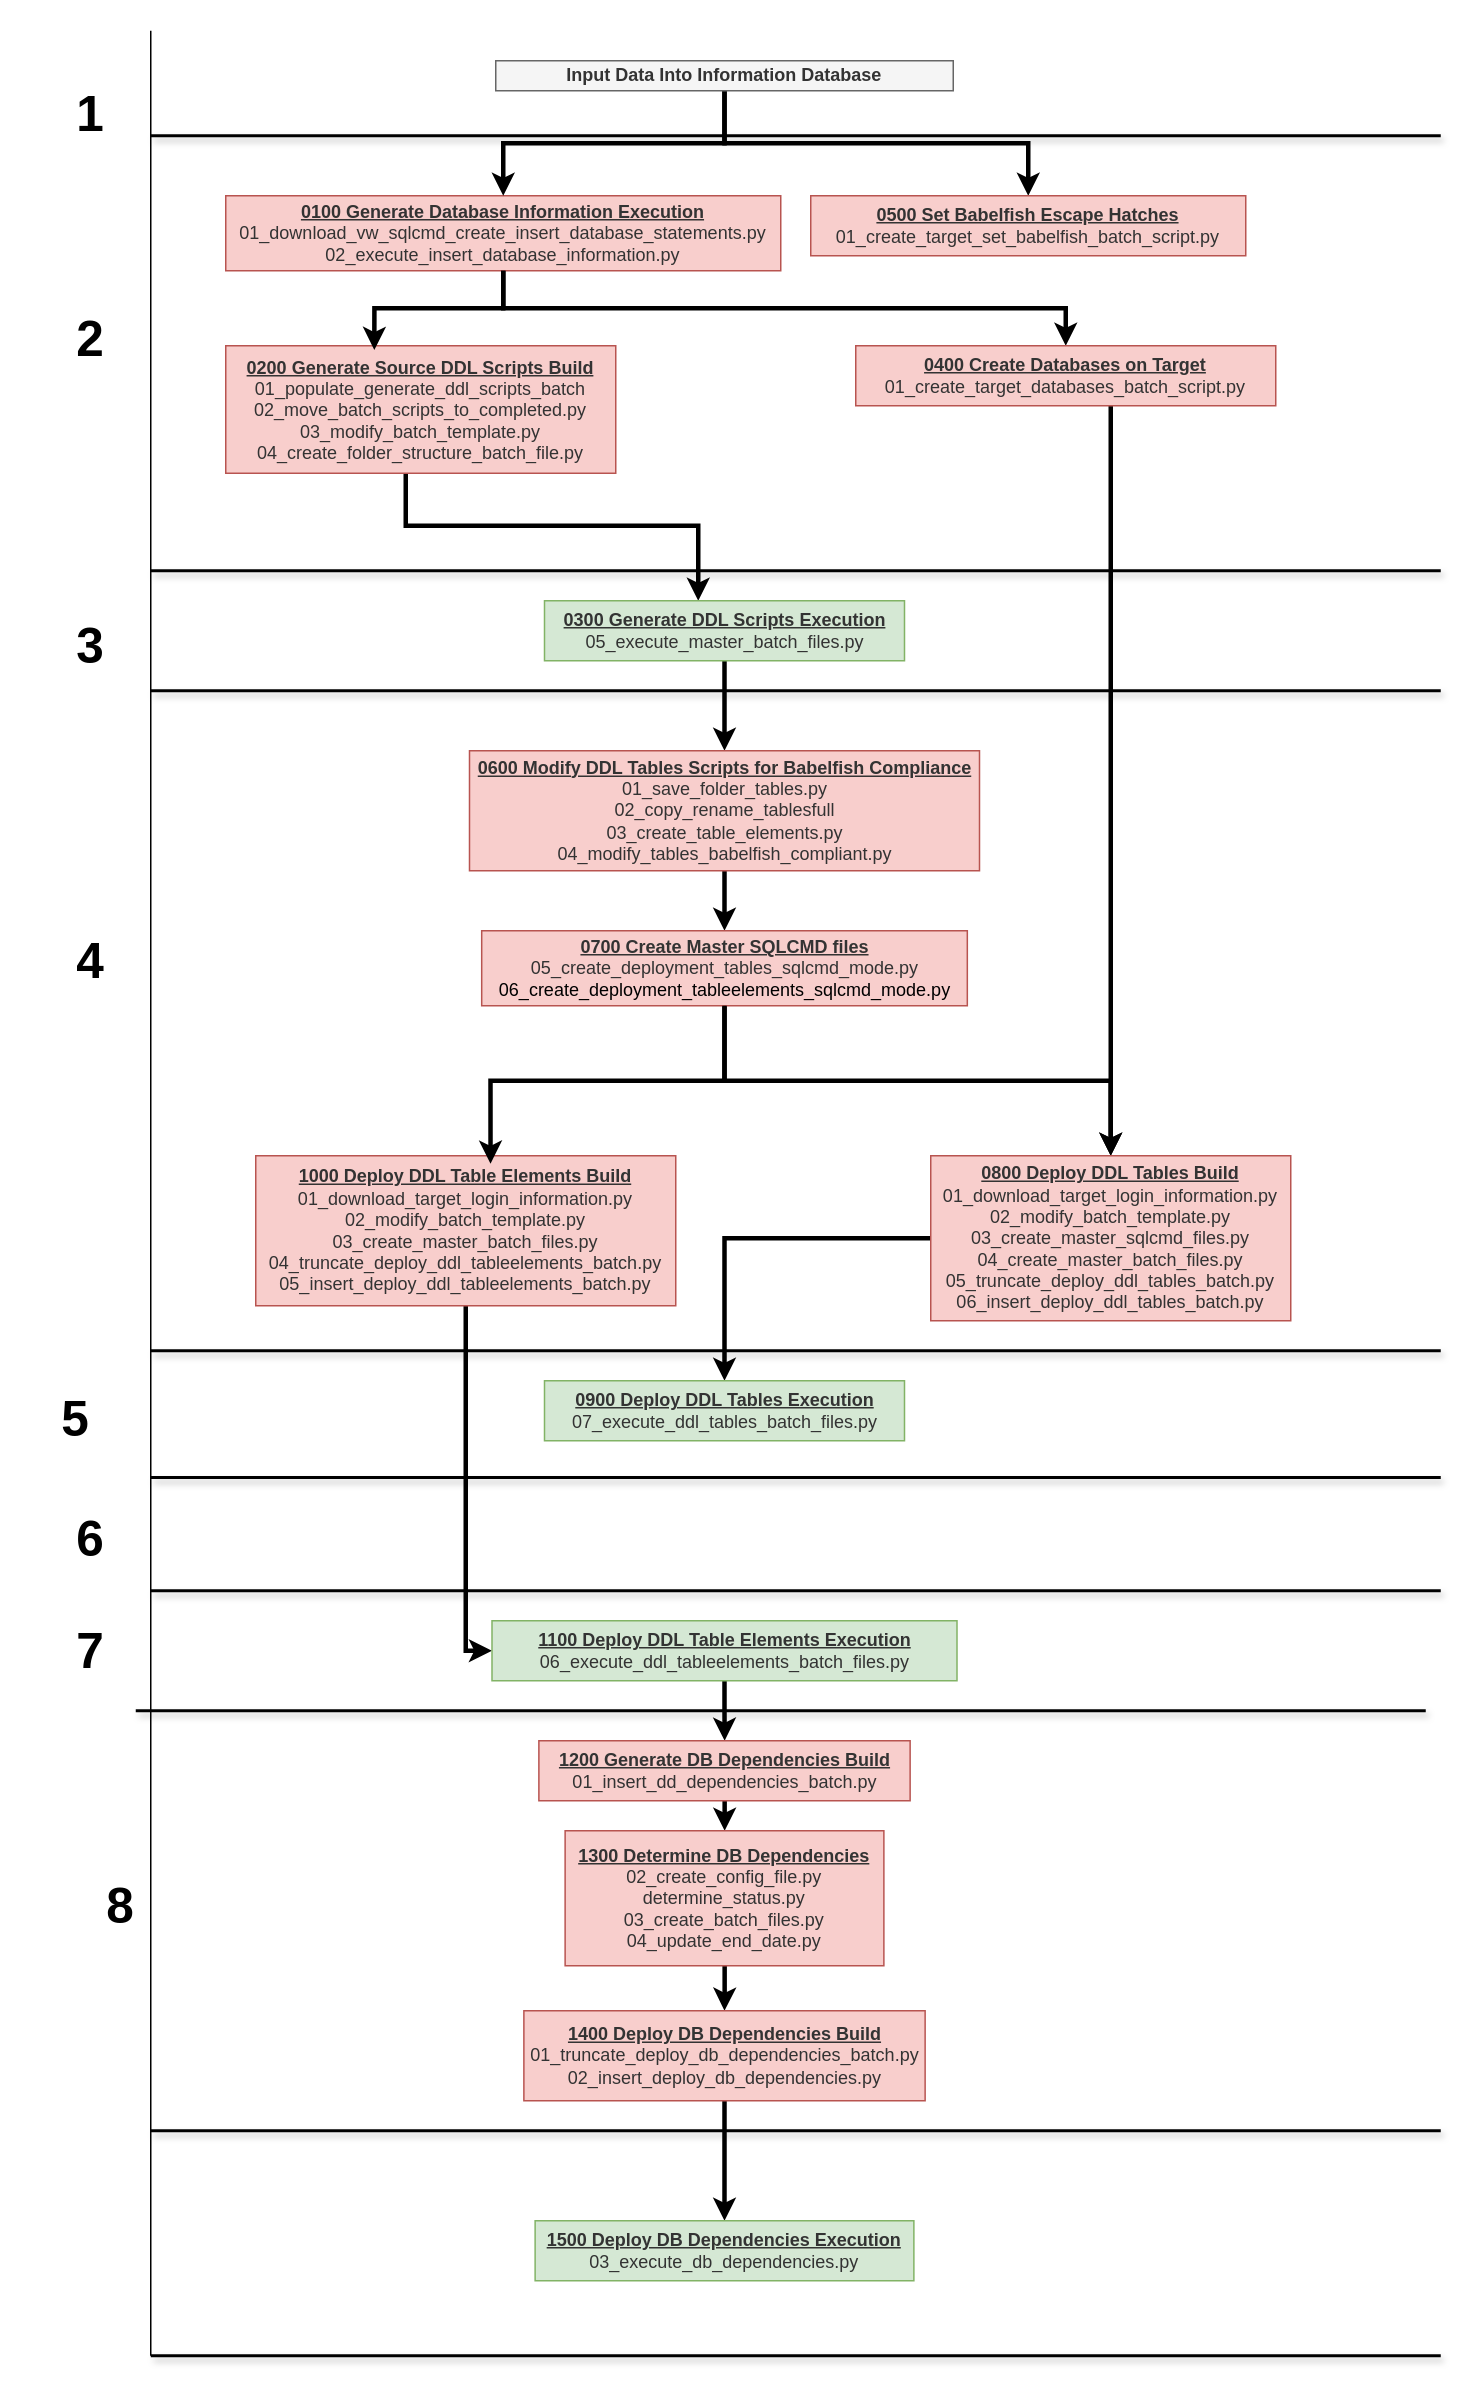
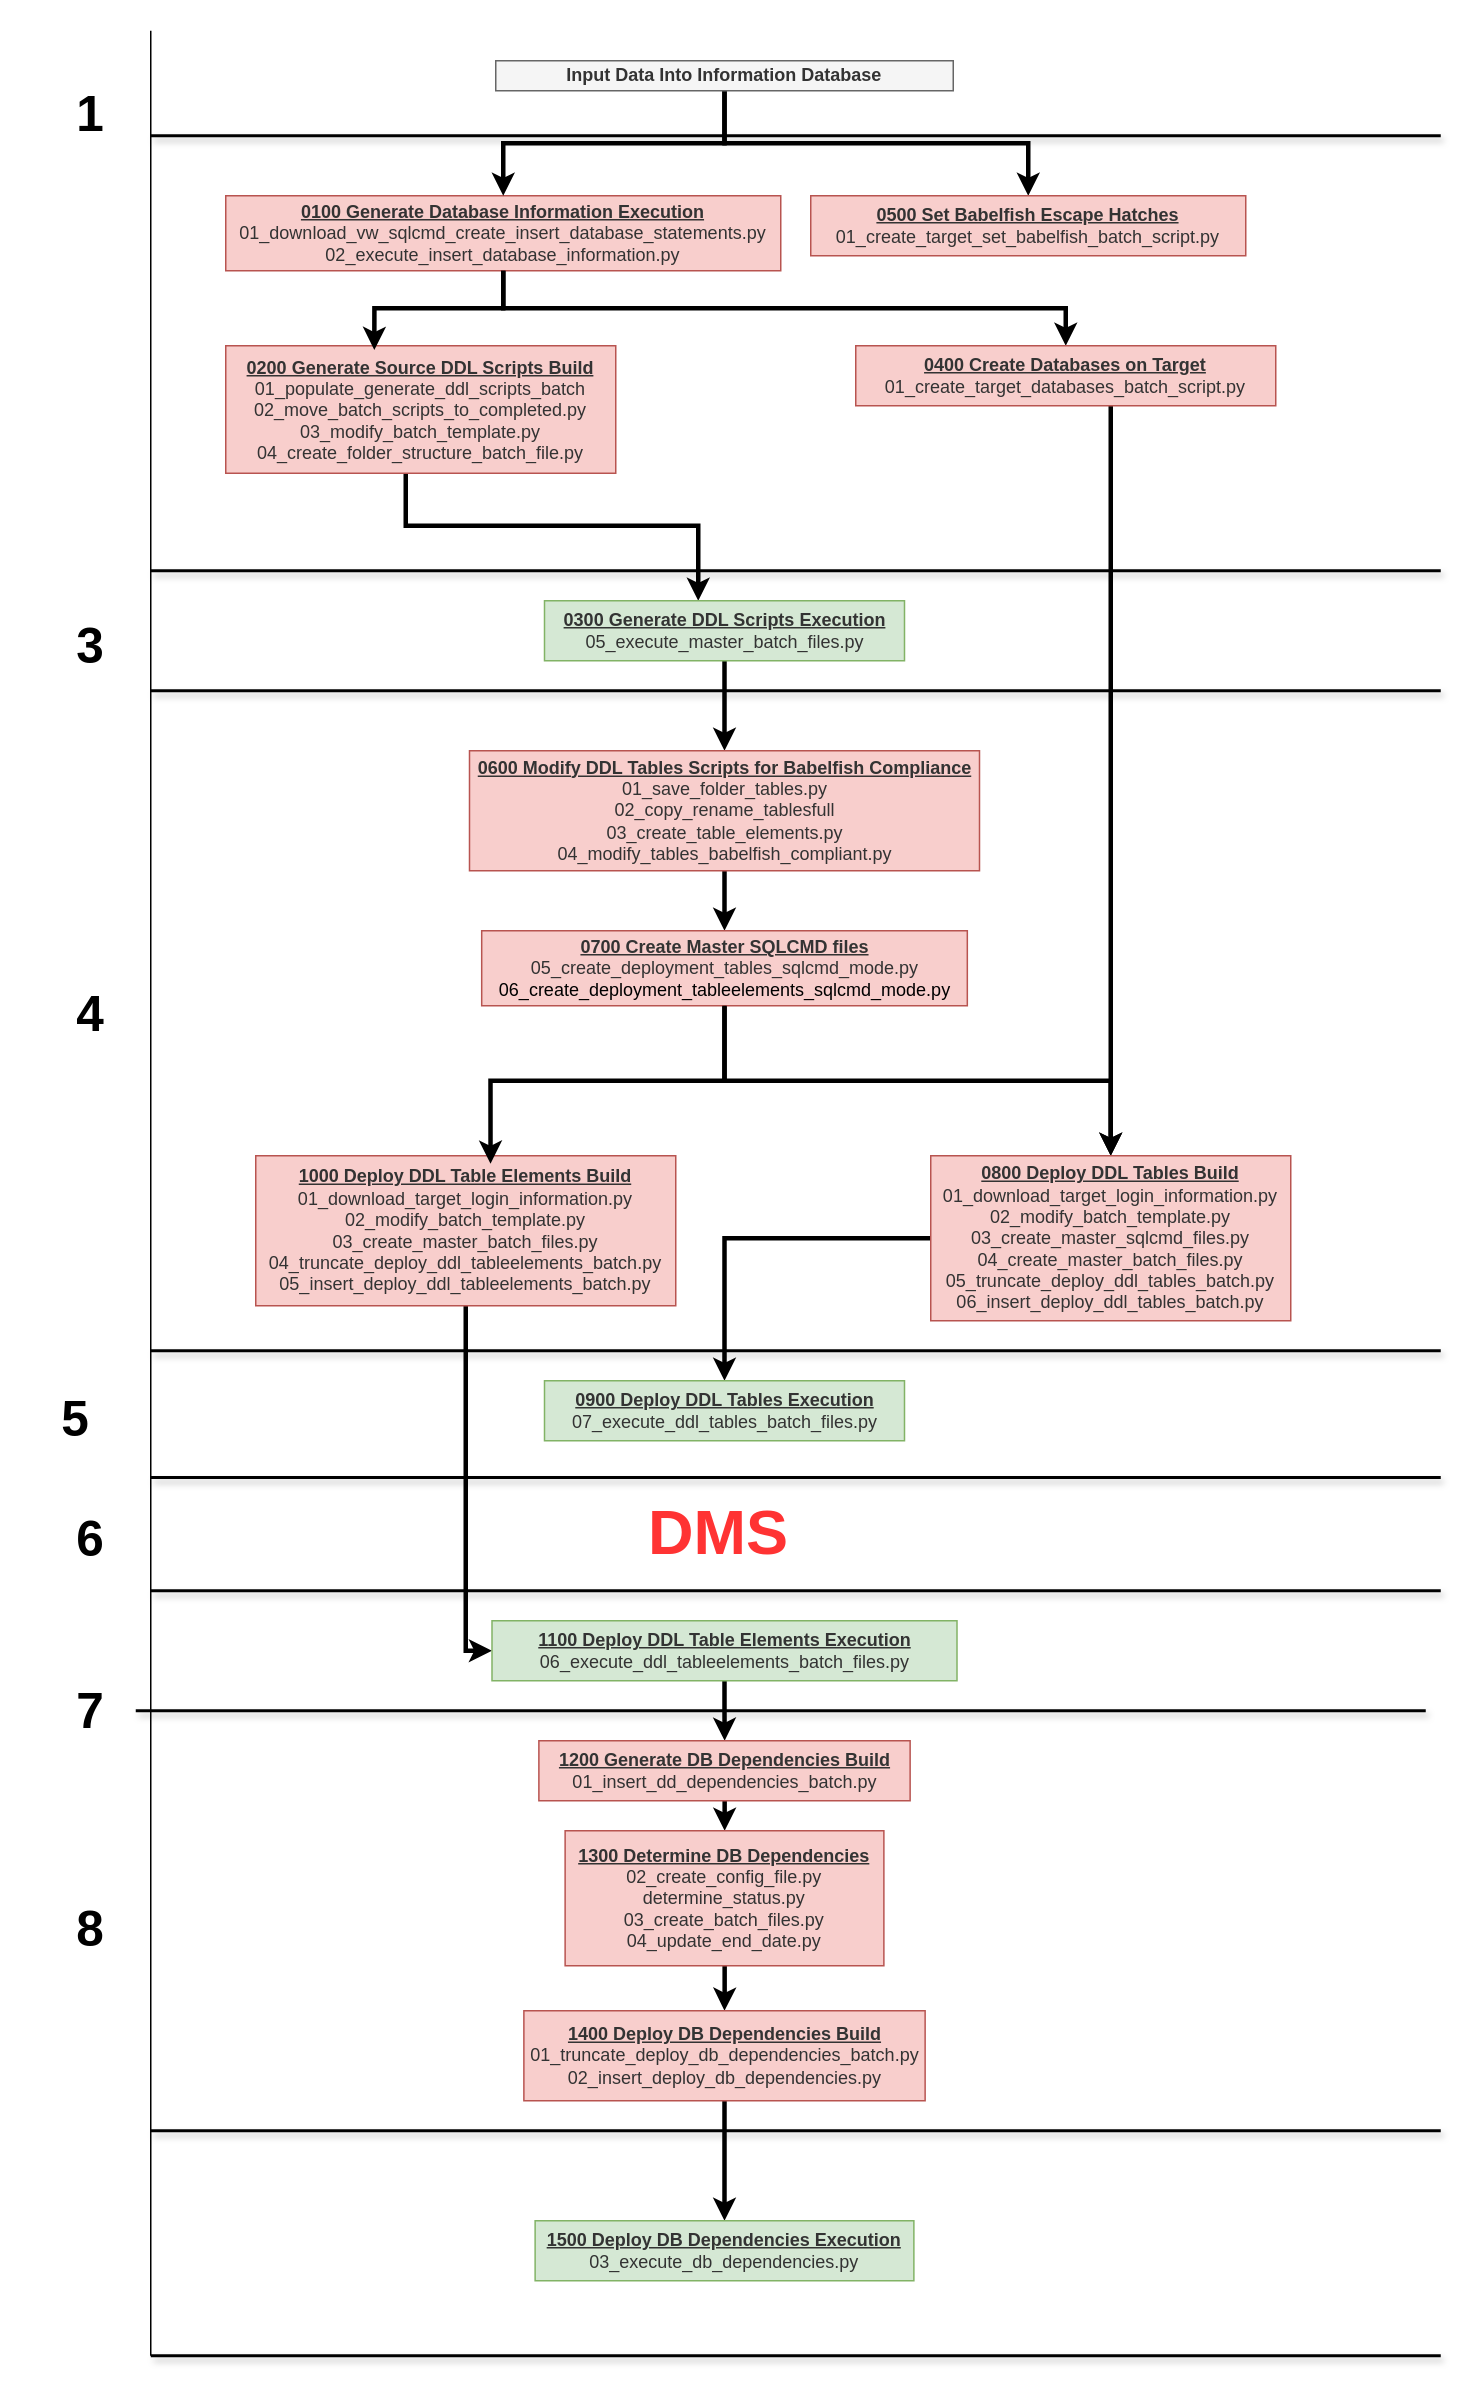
(91, 338) -> none
(91, 961) -> (91, 1013)
none -> (736, 1523)
(91, 1651) -> (91, 1711)
(121, 1906) -> (91, 1928)
